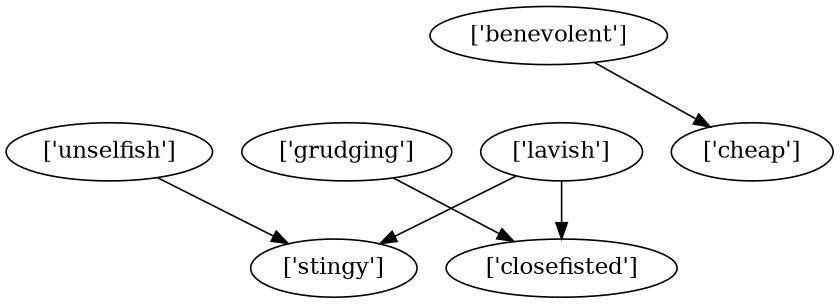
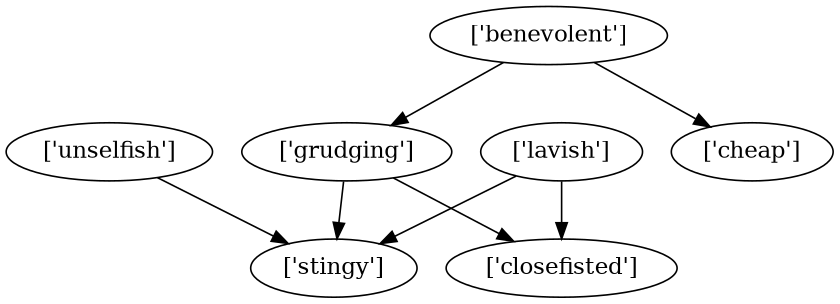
none -> (454, 90)
none -> (341, 202)
